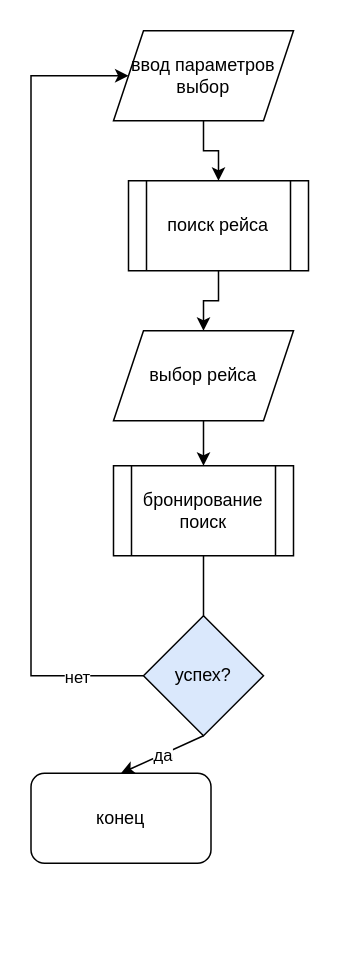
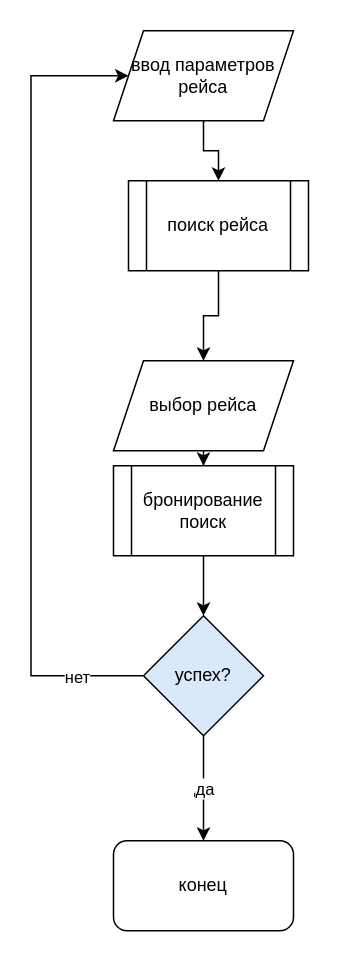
(203, 76) -> (203, 76)
(203, 376) -> (203, 406)
(203, 608) -> (203, 604)
(121, 818) -> (203, 886)
